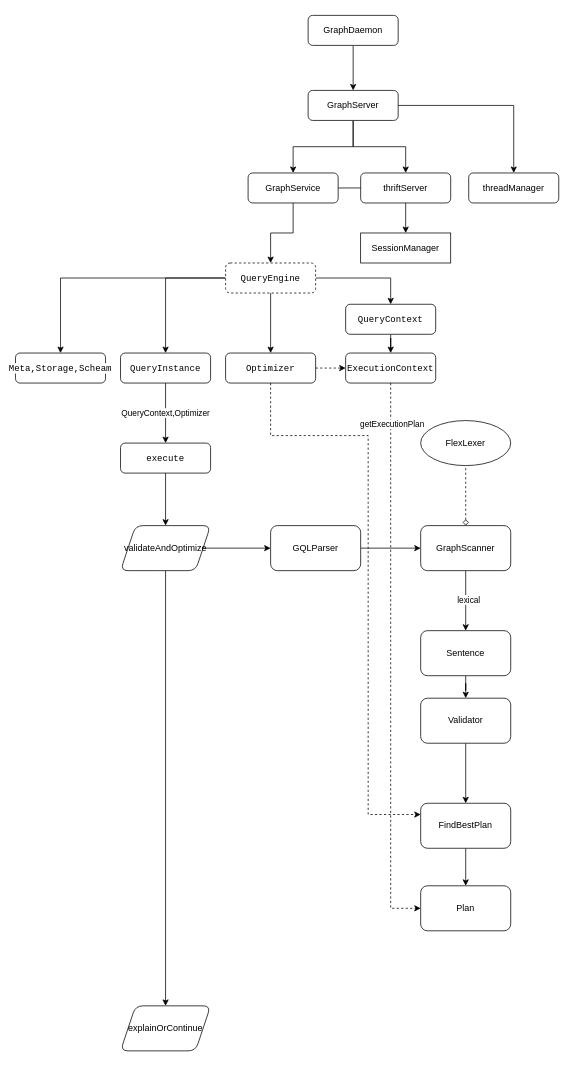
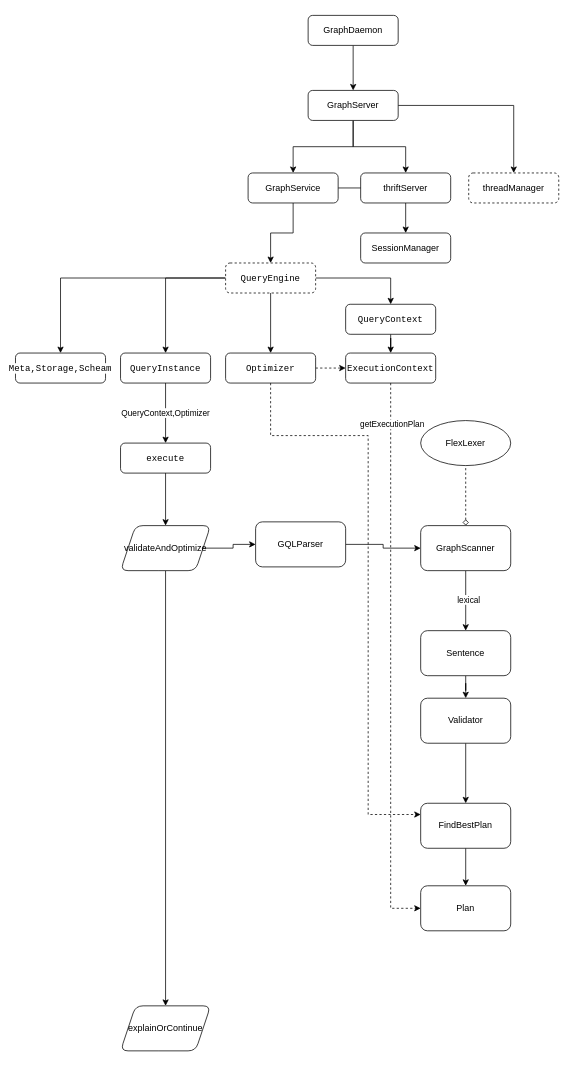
(513, 188) -> (513, 188)
(405, 248) -> (405, 248)
(315, 548) -> (300, 544)
